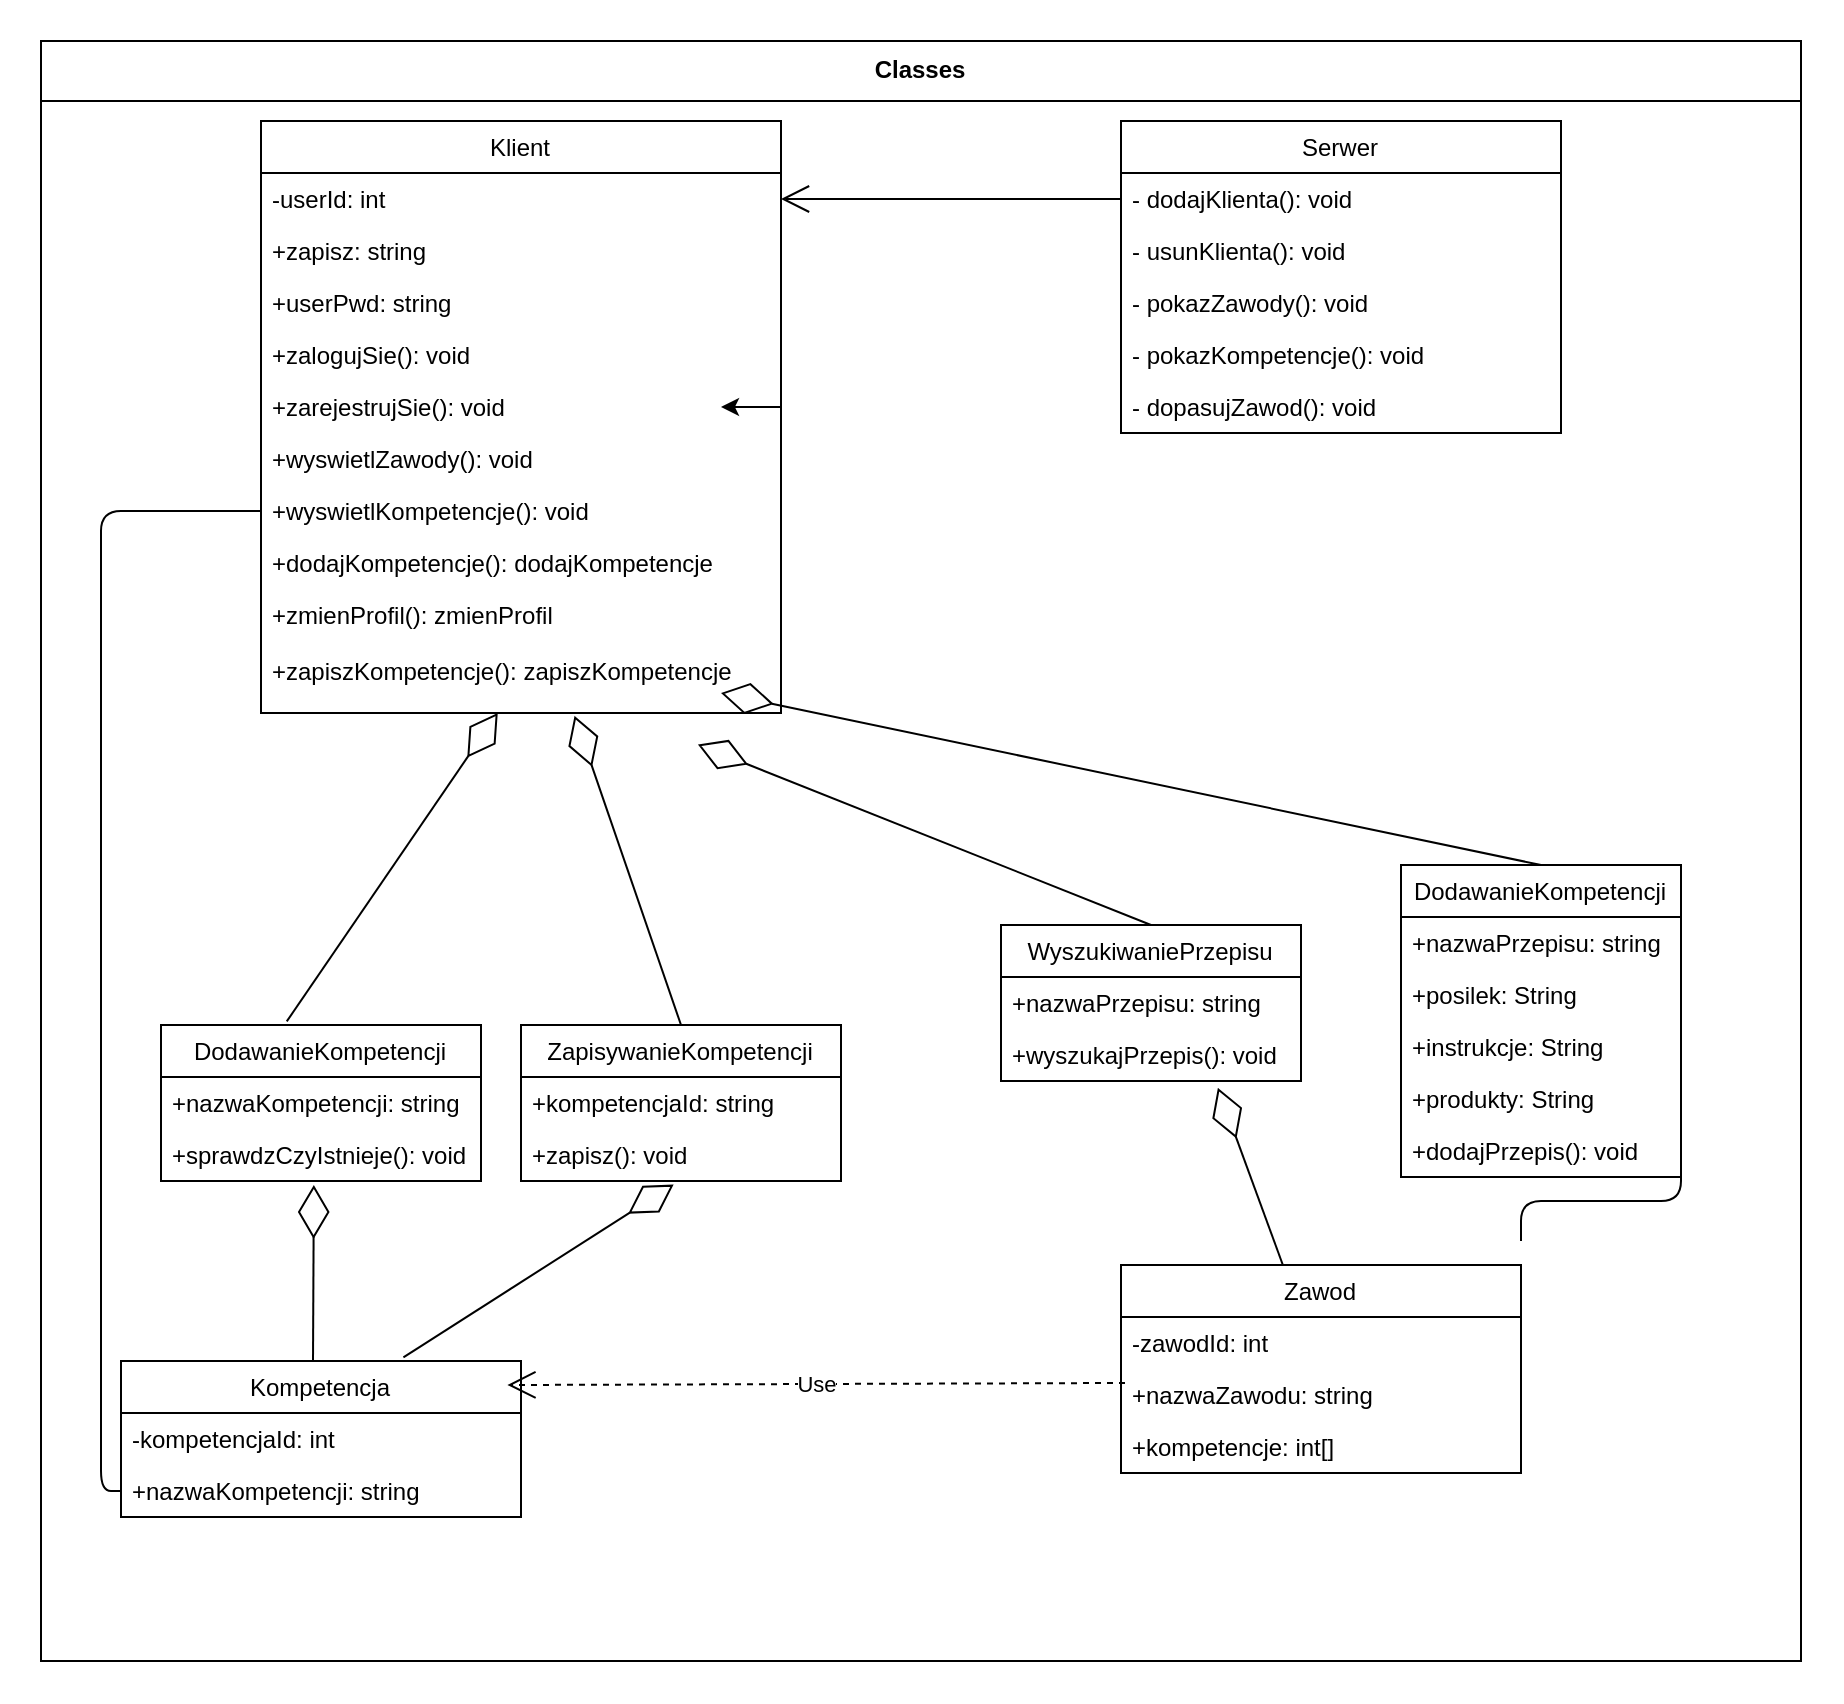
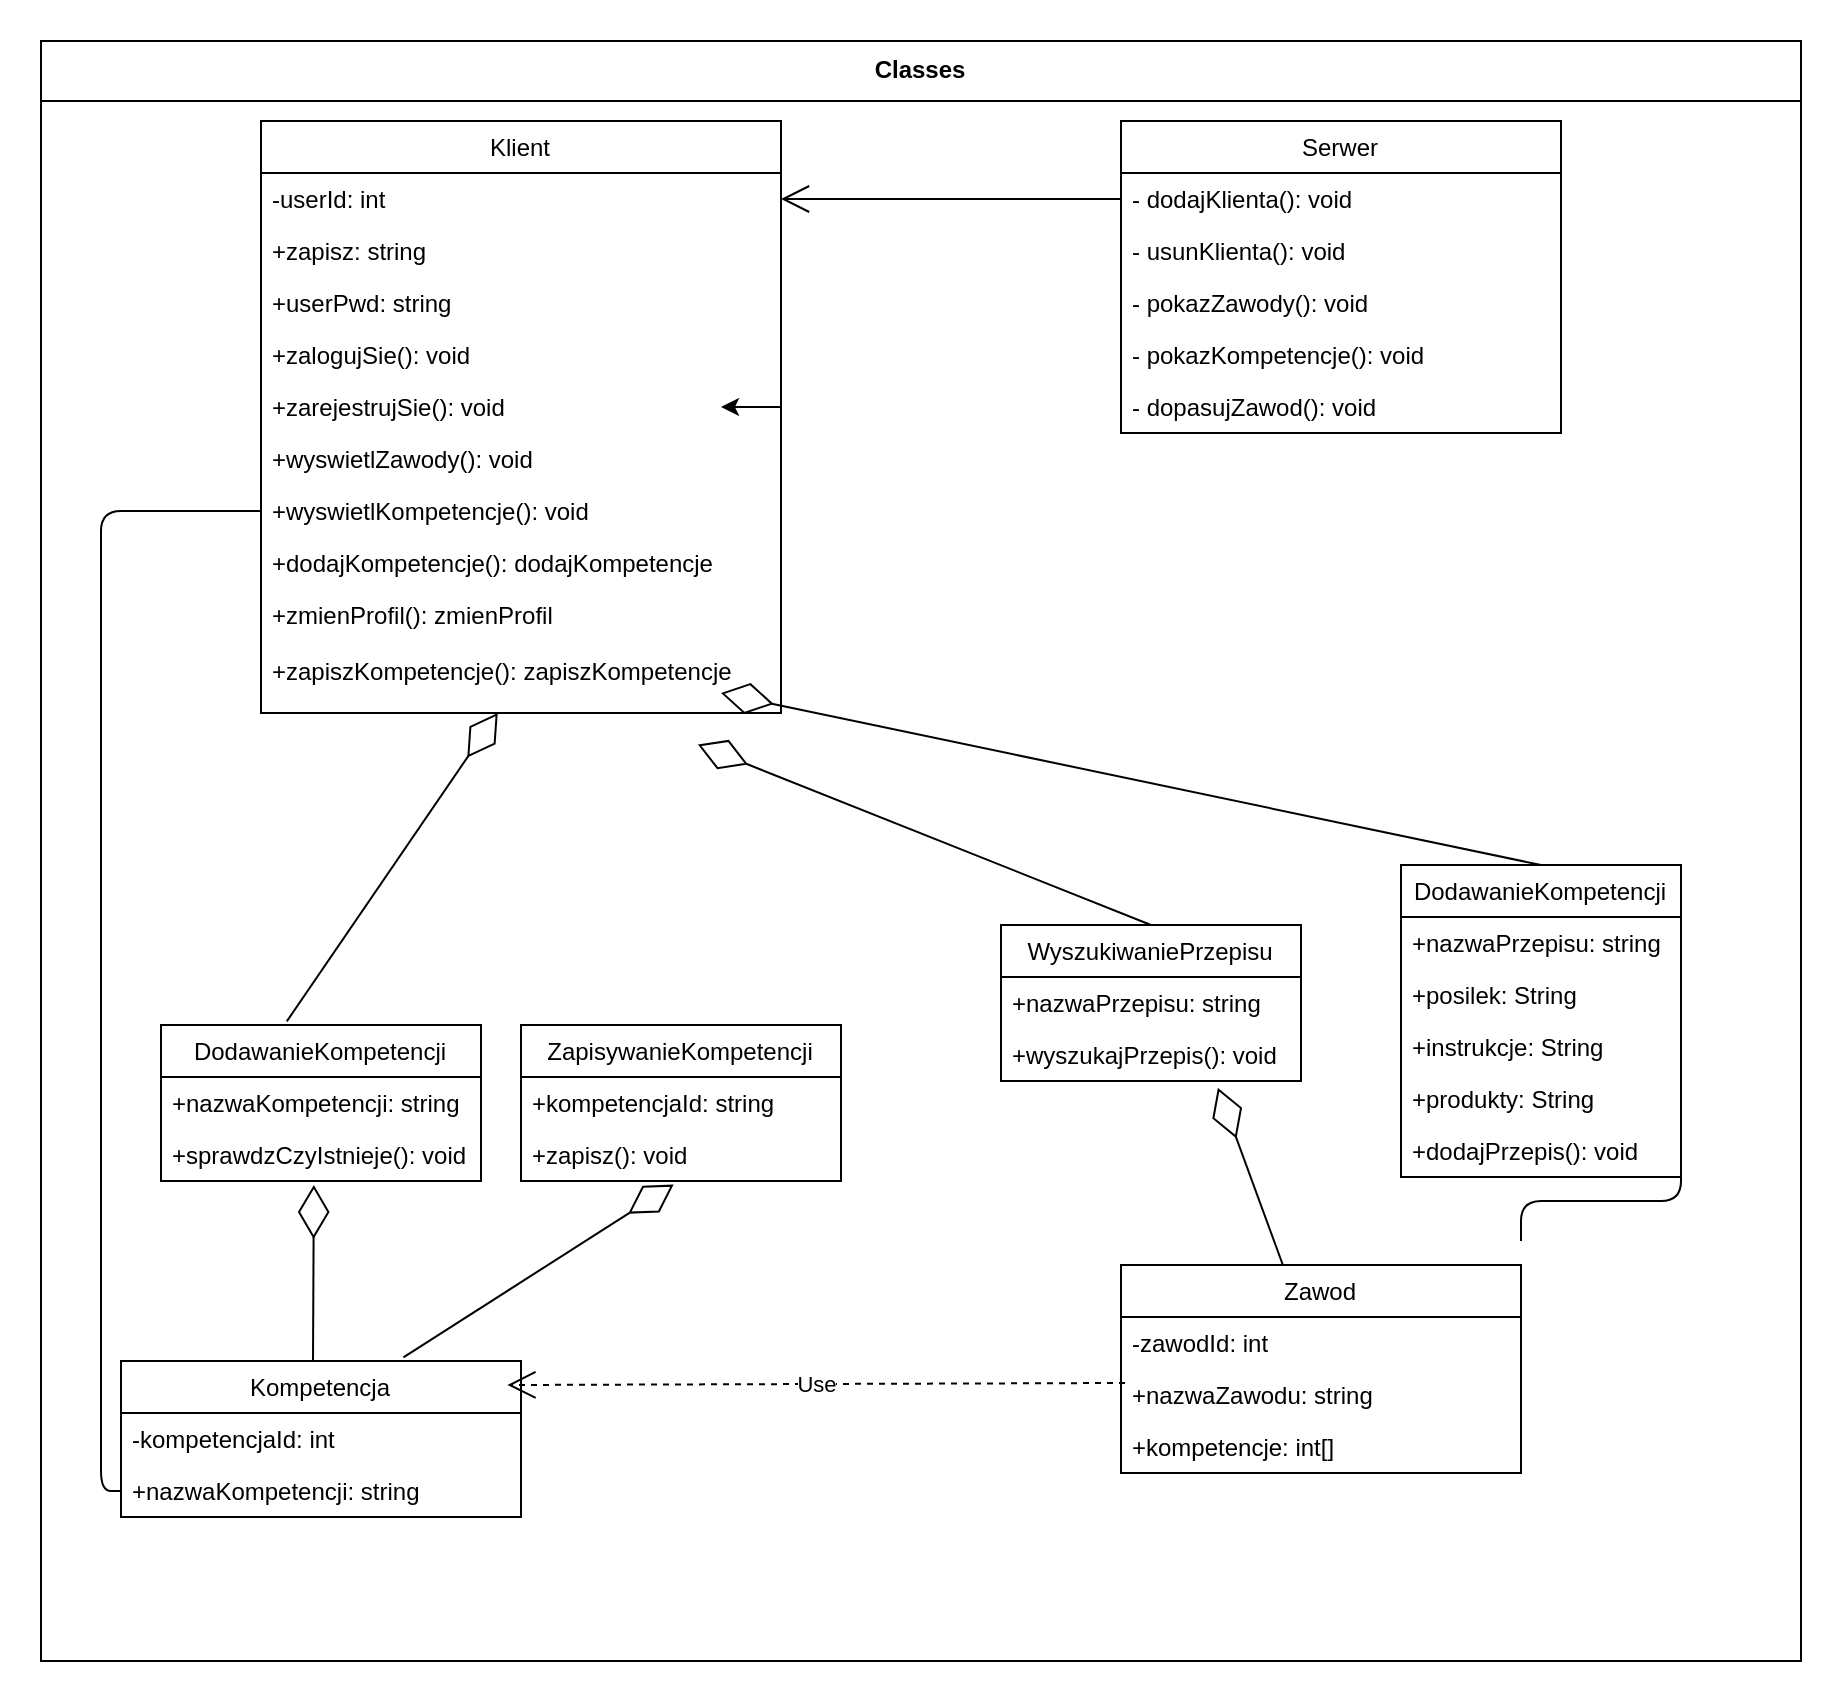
(636, 894) -> none
